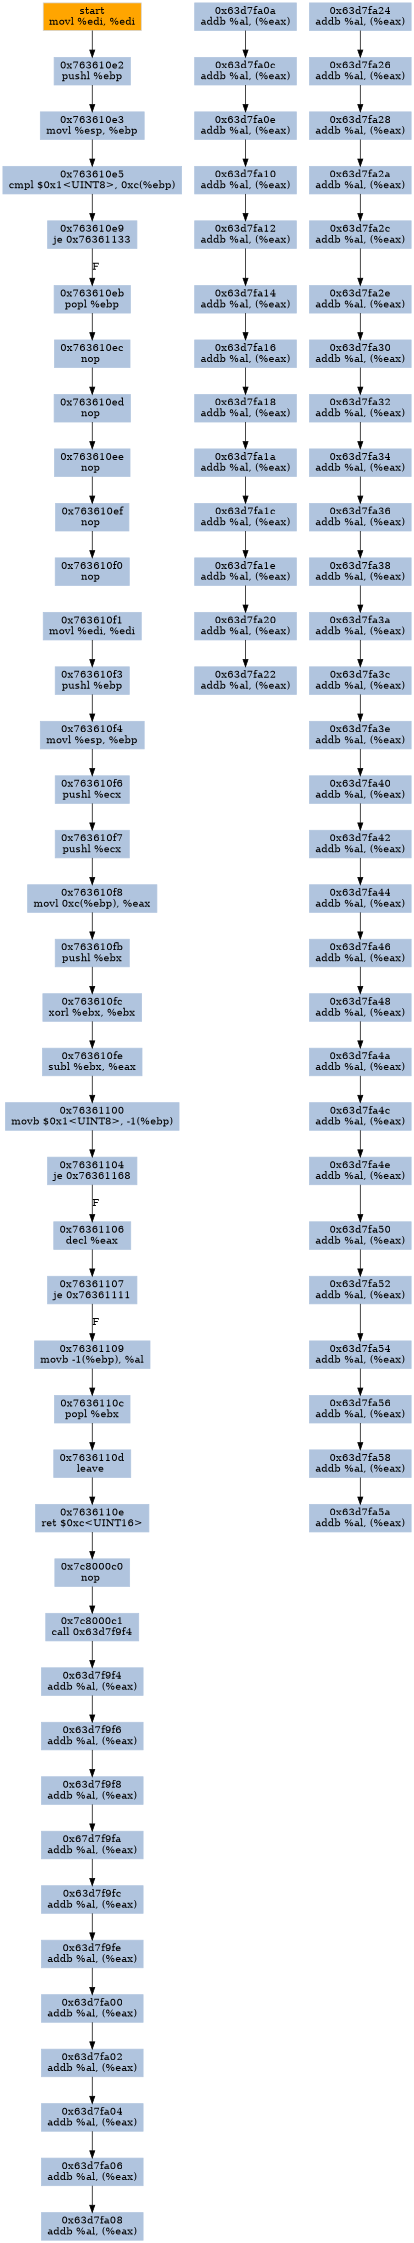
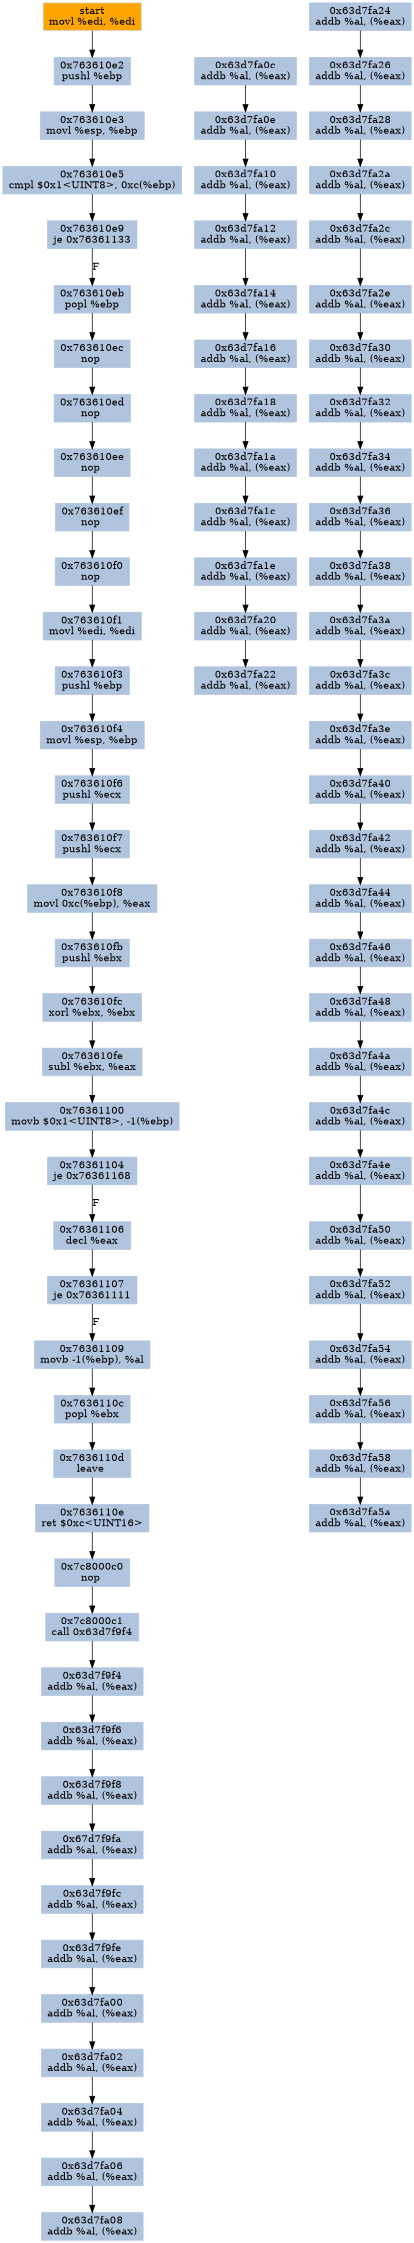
(246, 17) -> none
none -> (92, 595)
